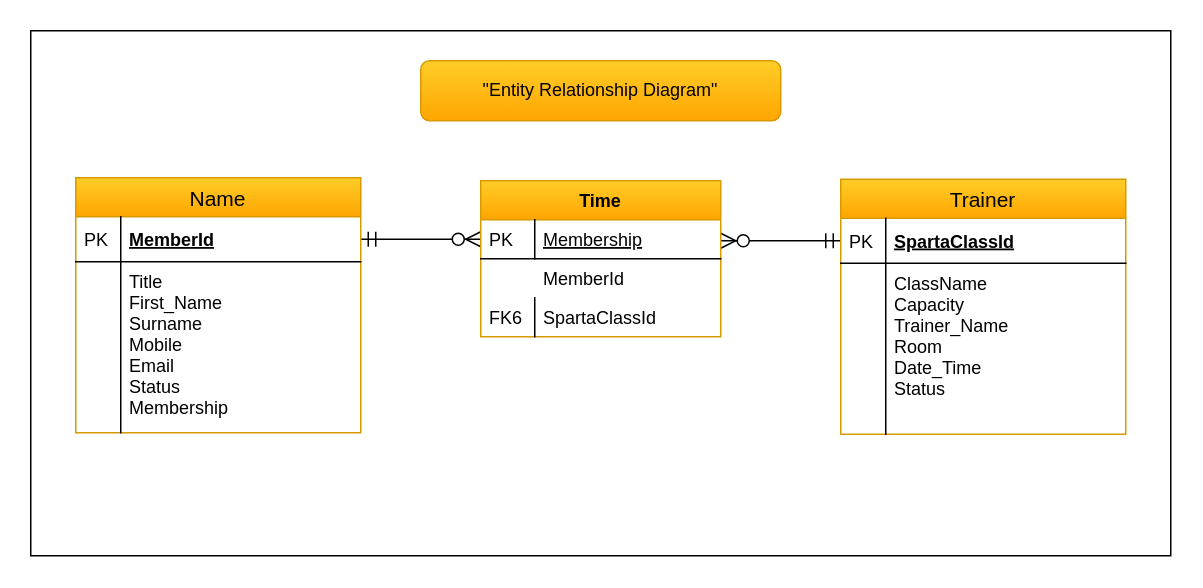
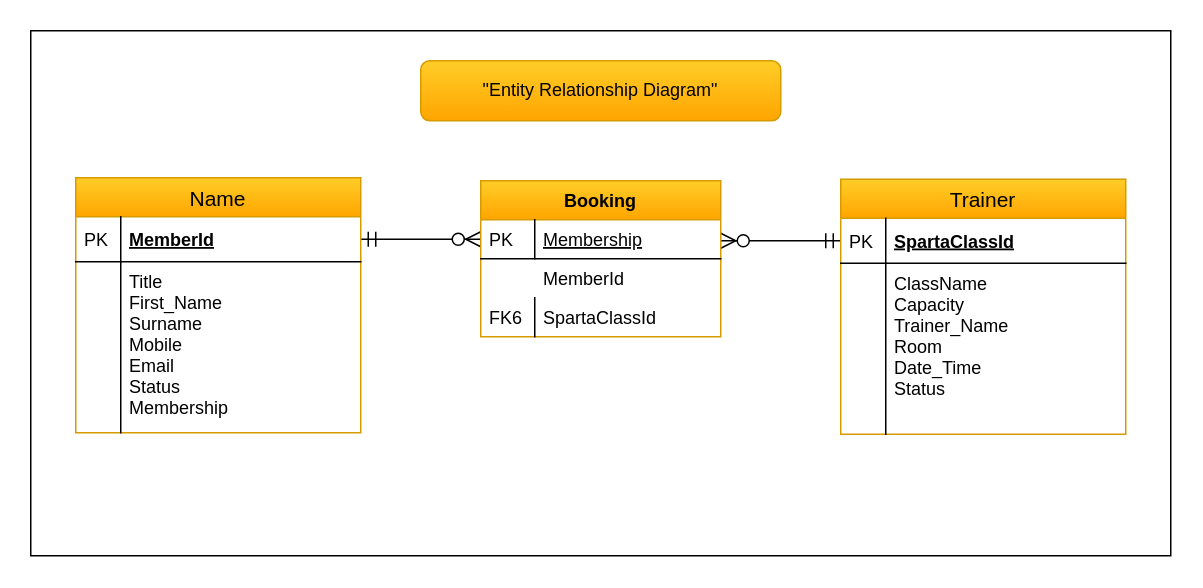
(600, 201) -> (600, 201)
